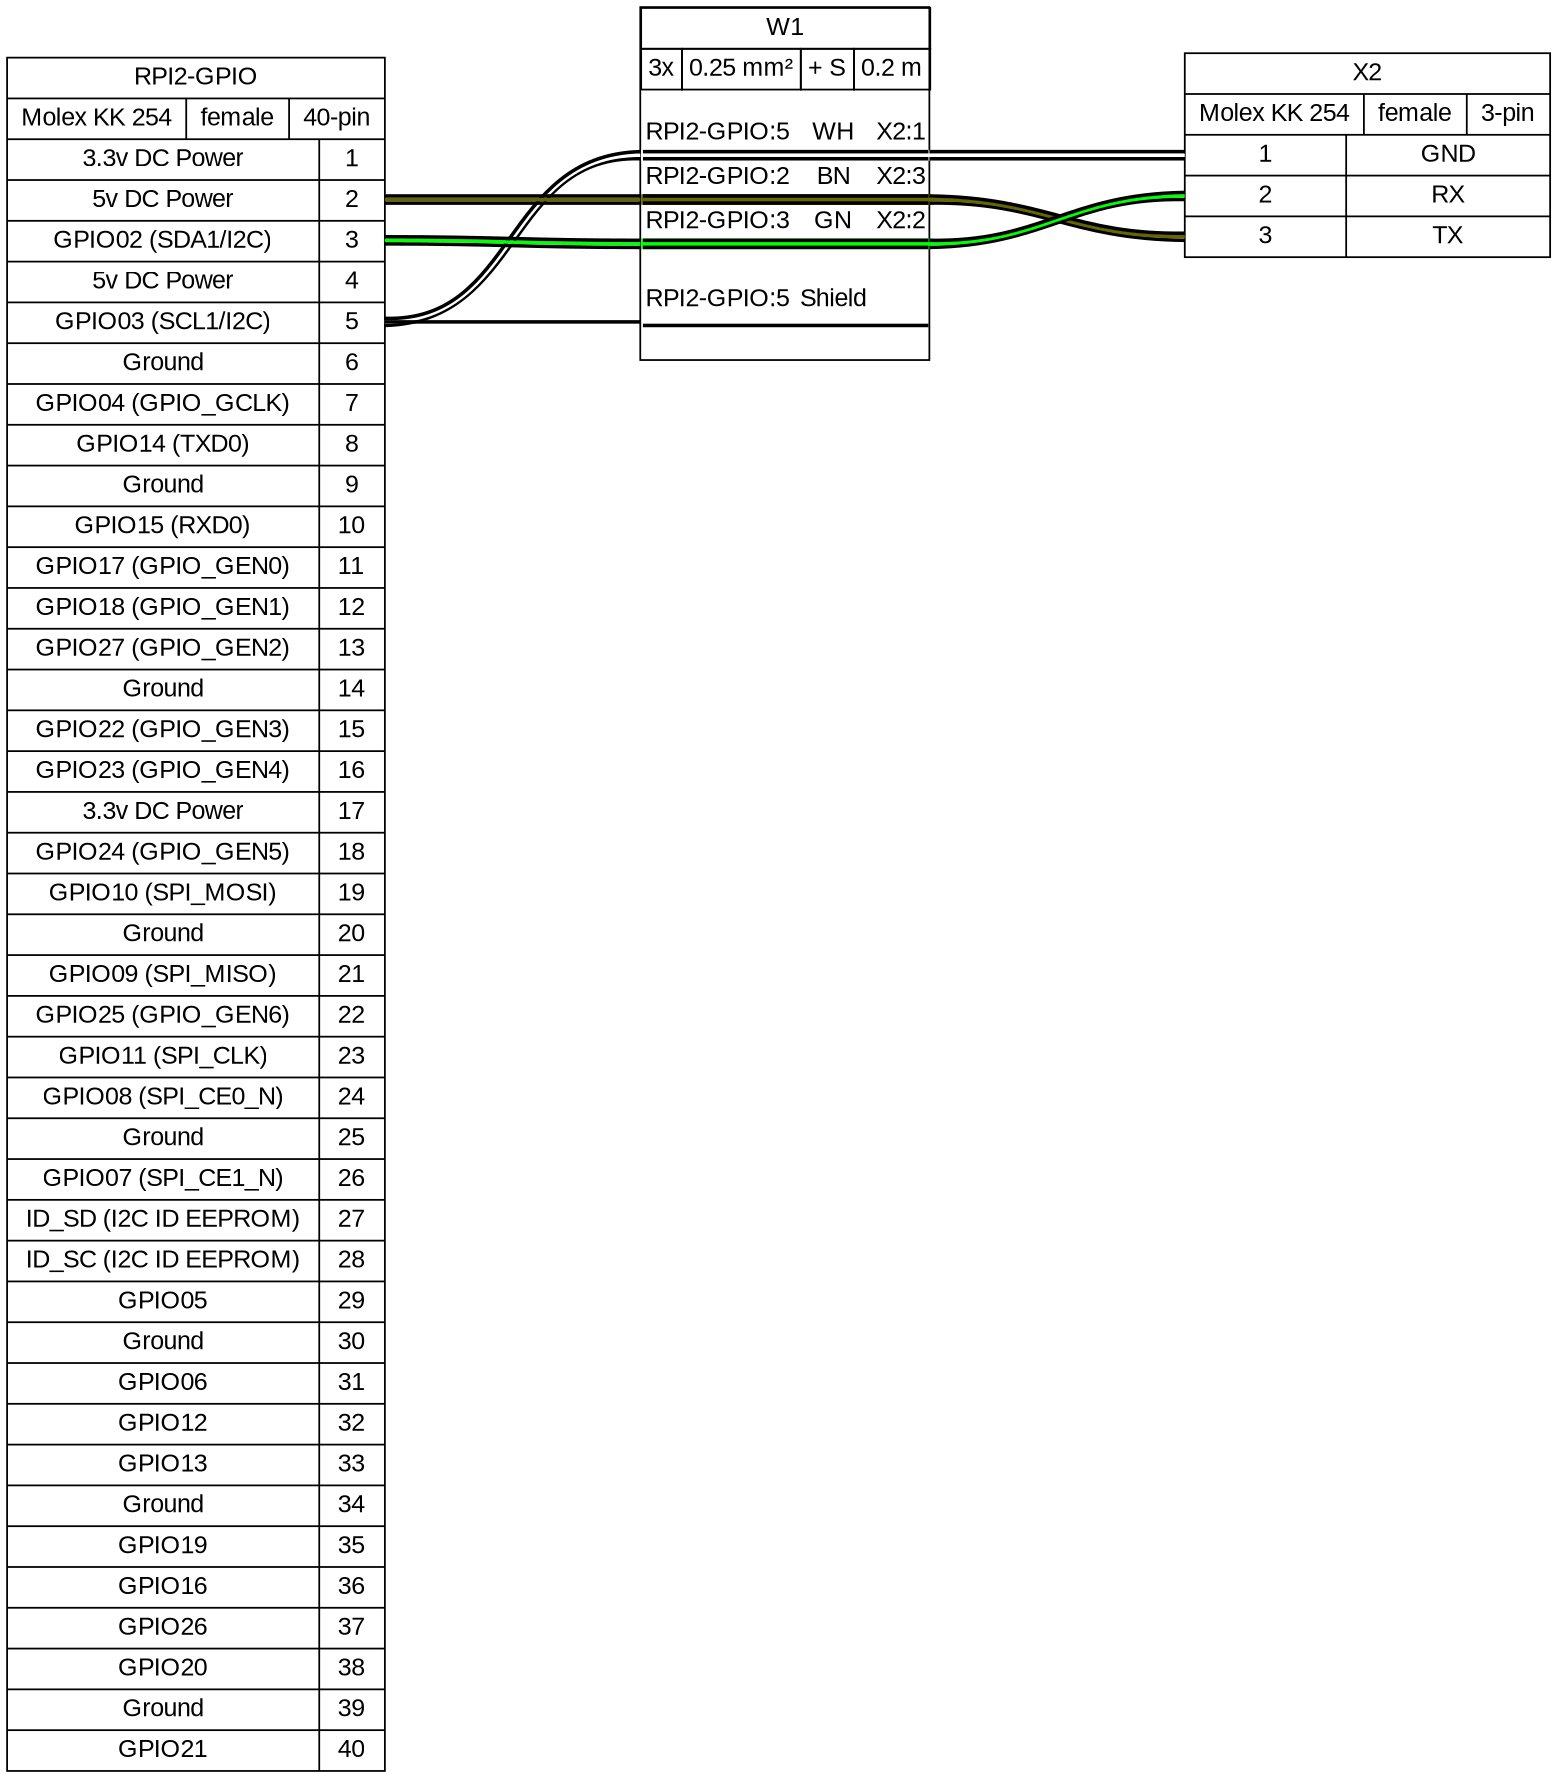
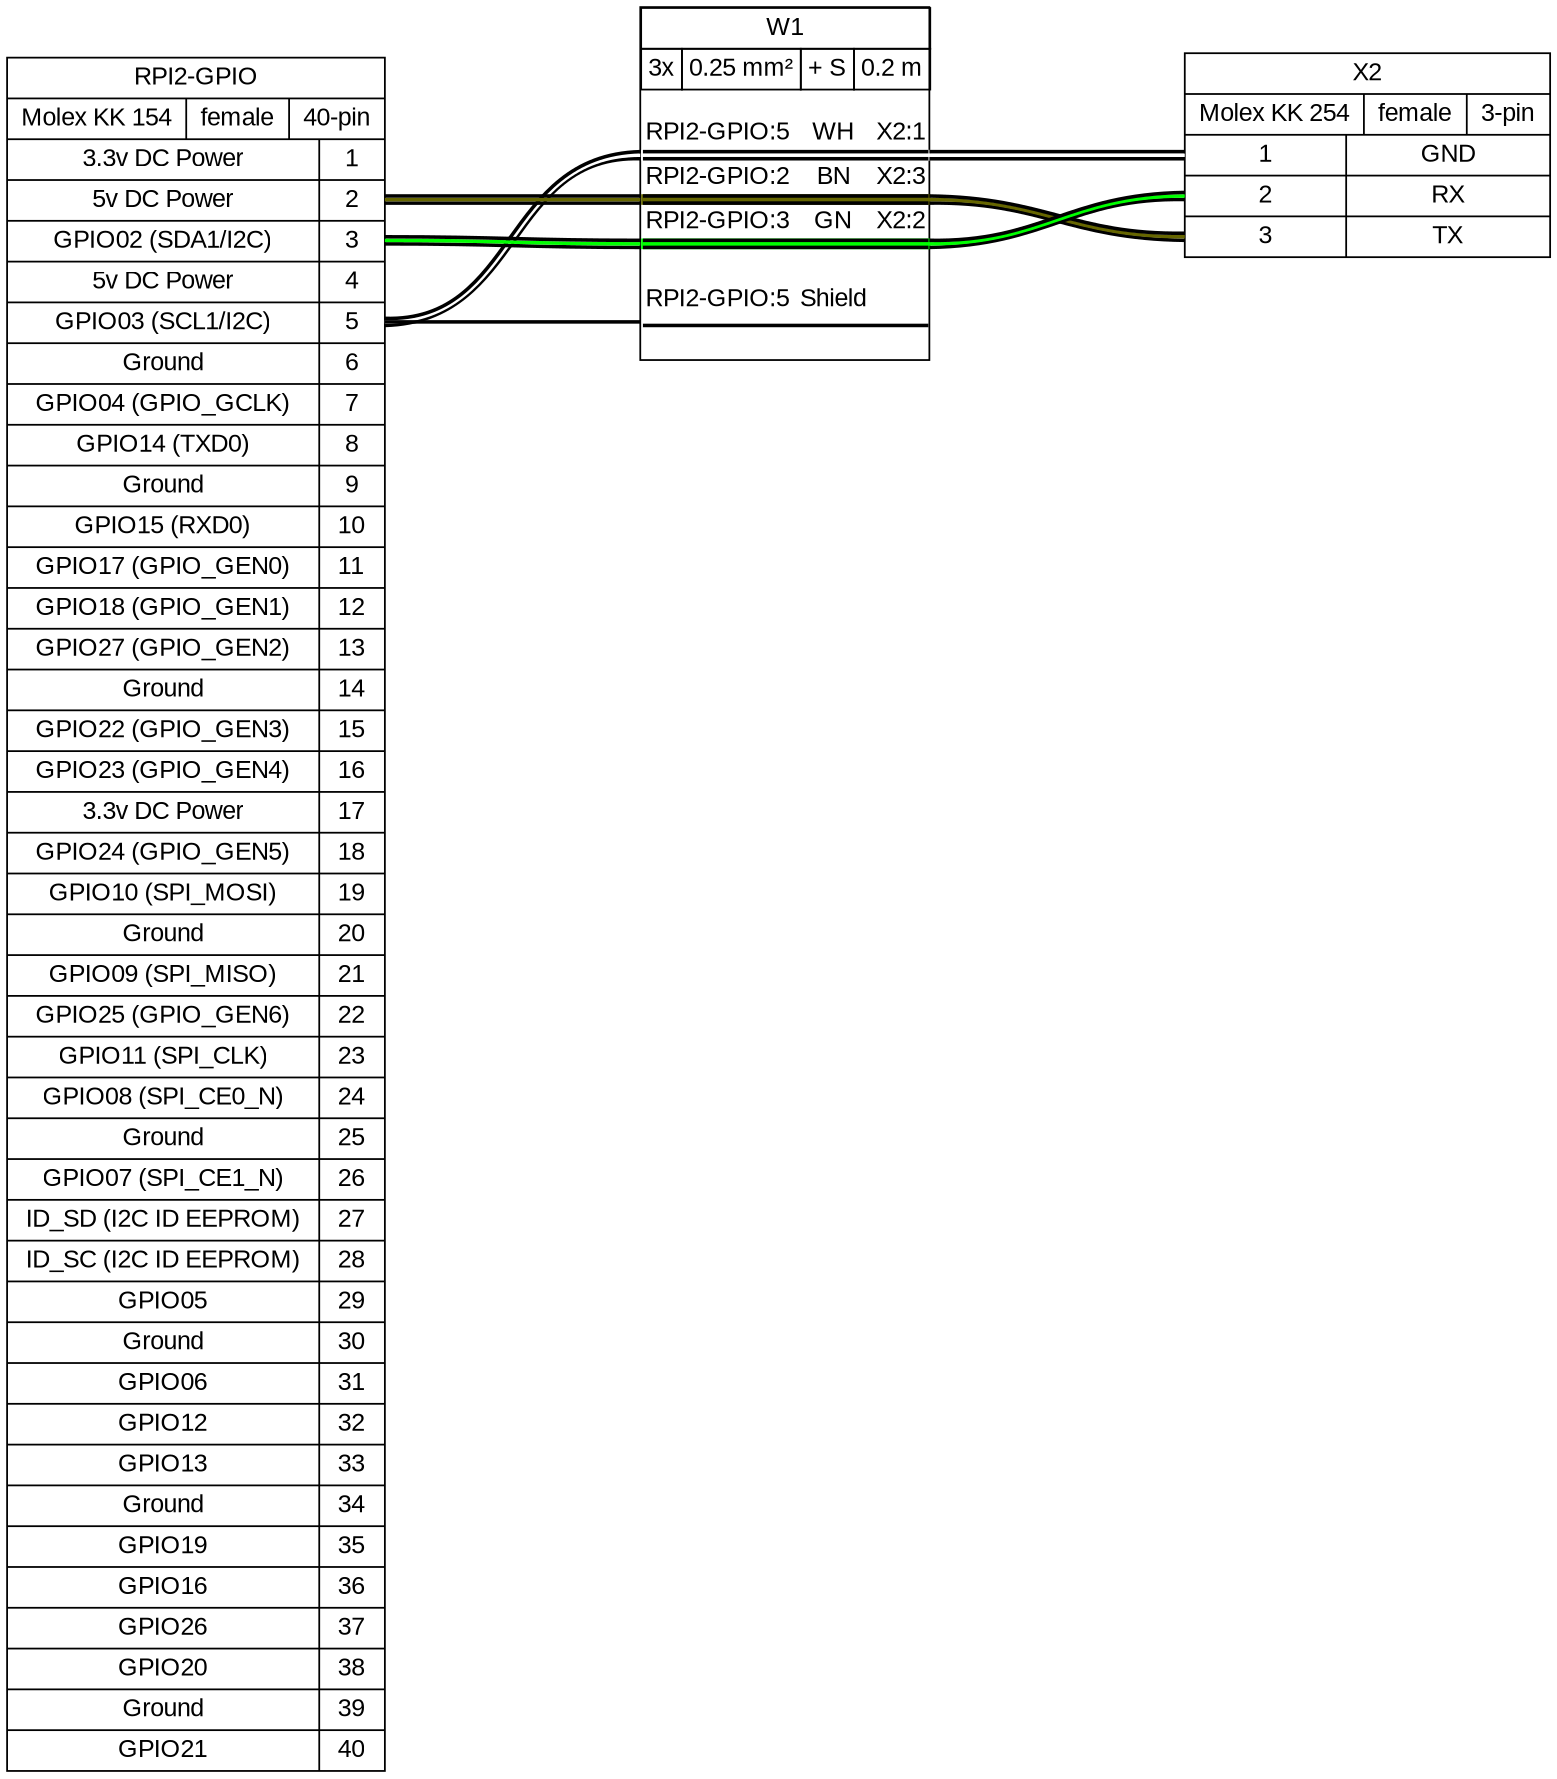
(97, 118) -> (97, 118)
